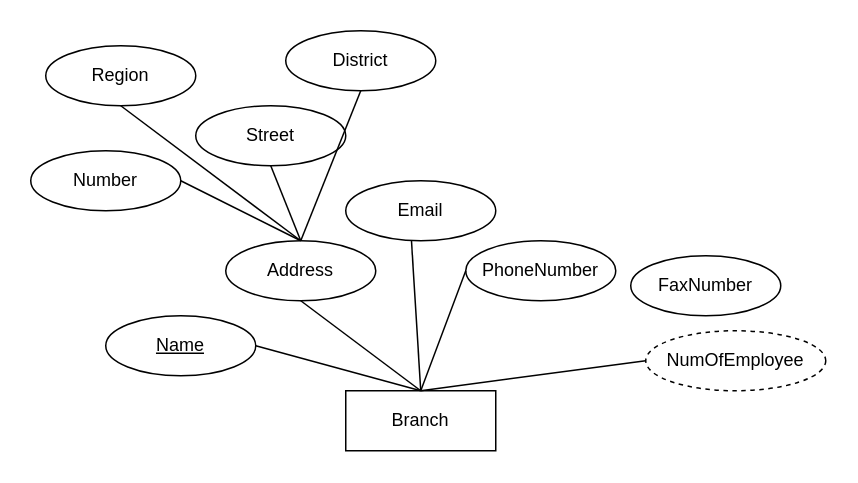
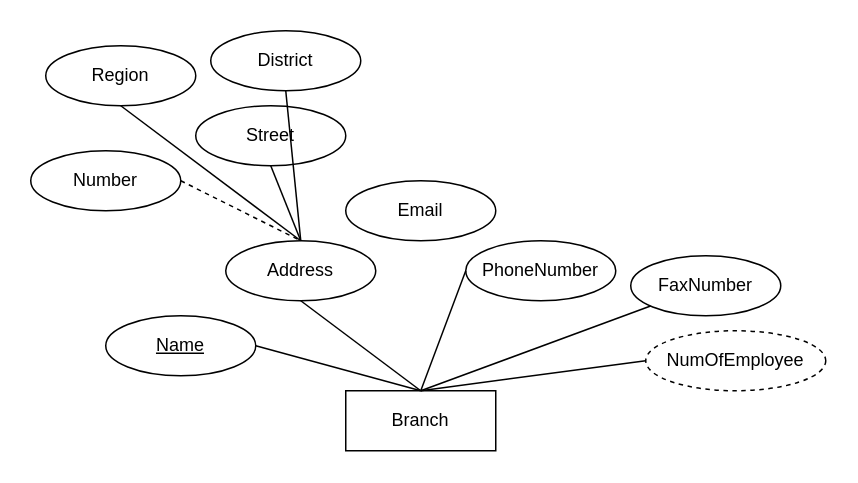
(361, 61) -> (286, 61)
(238, 209) -> (238, 209)
(416, 312) -> (538, 347)
